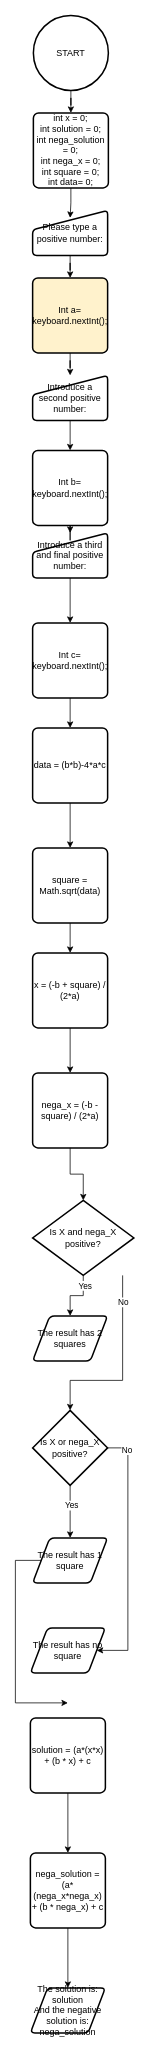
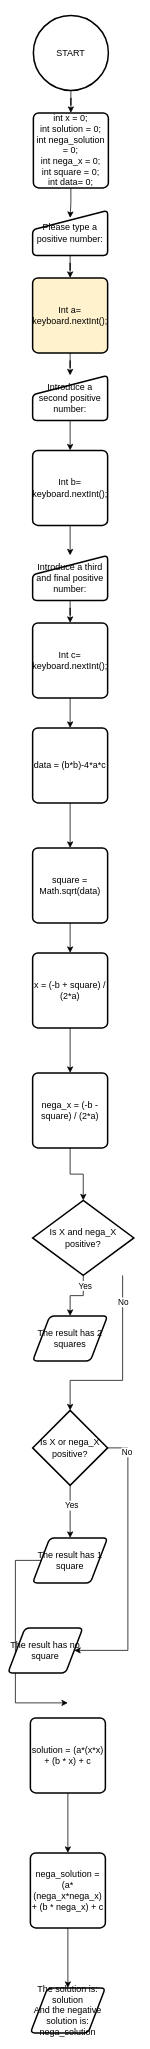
(70, 555) -> (70, 578)
(68, 1650) -> (45, 1650)
